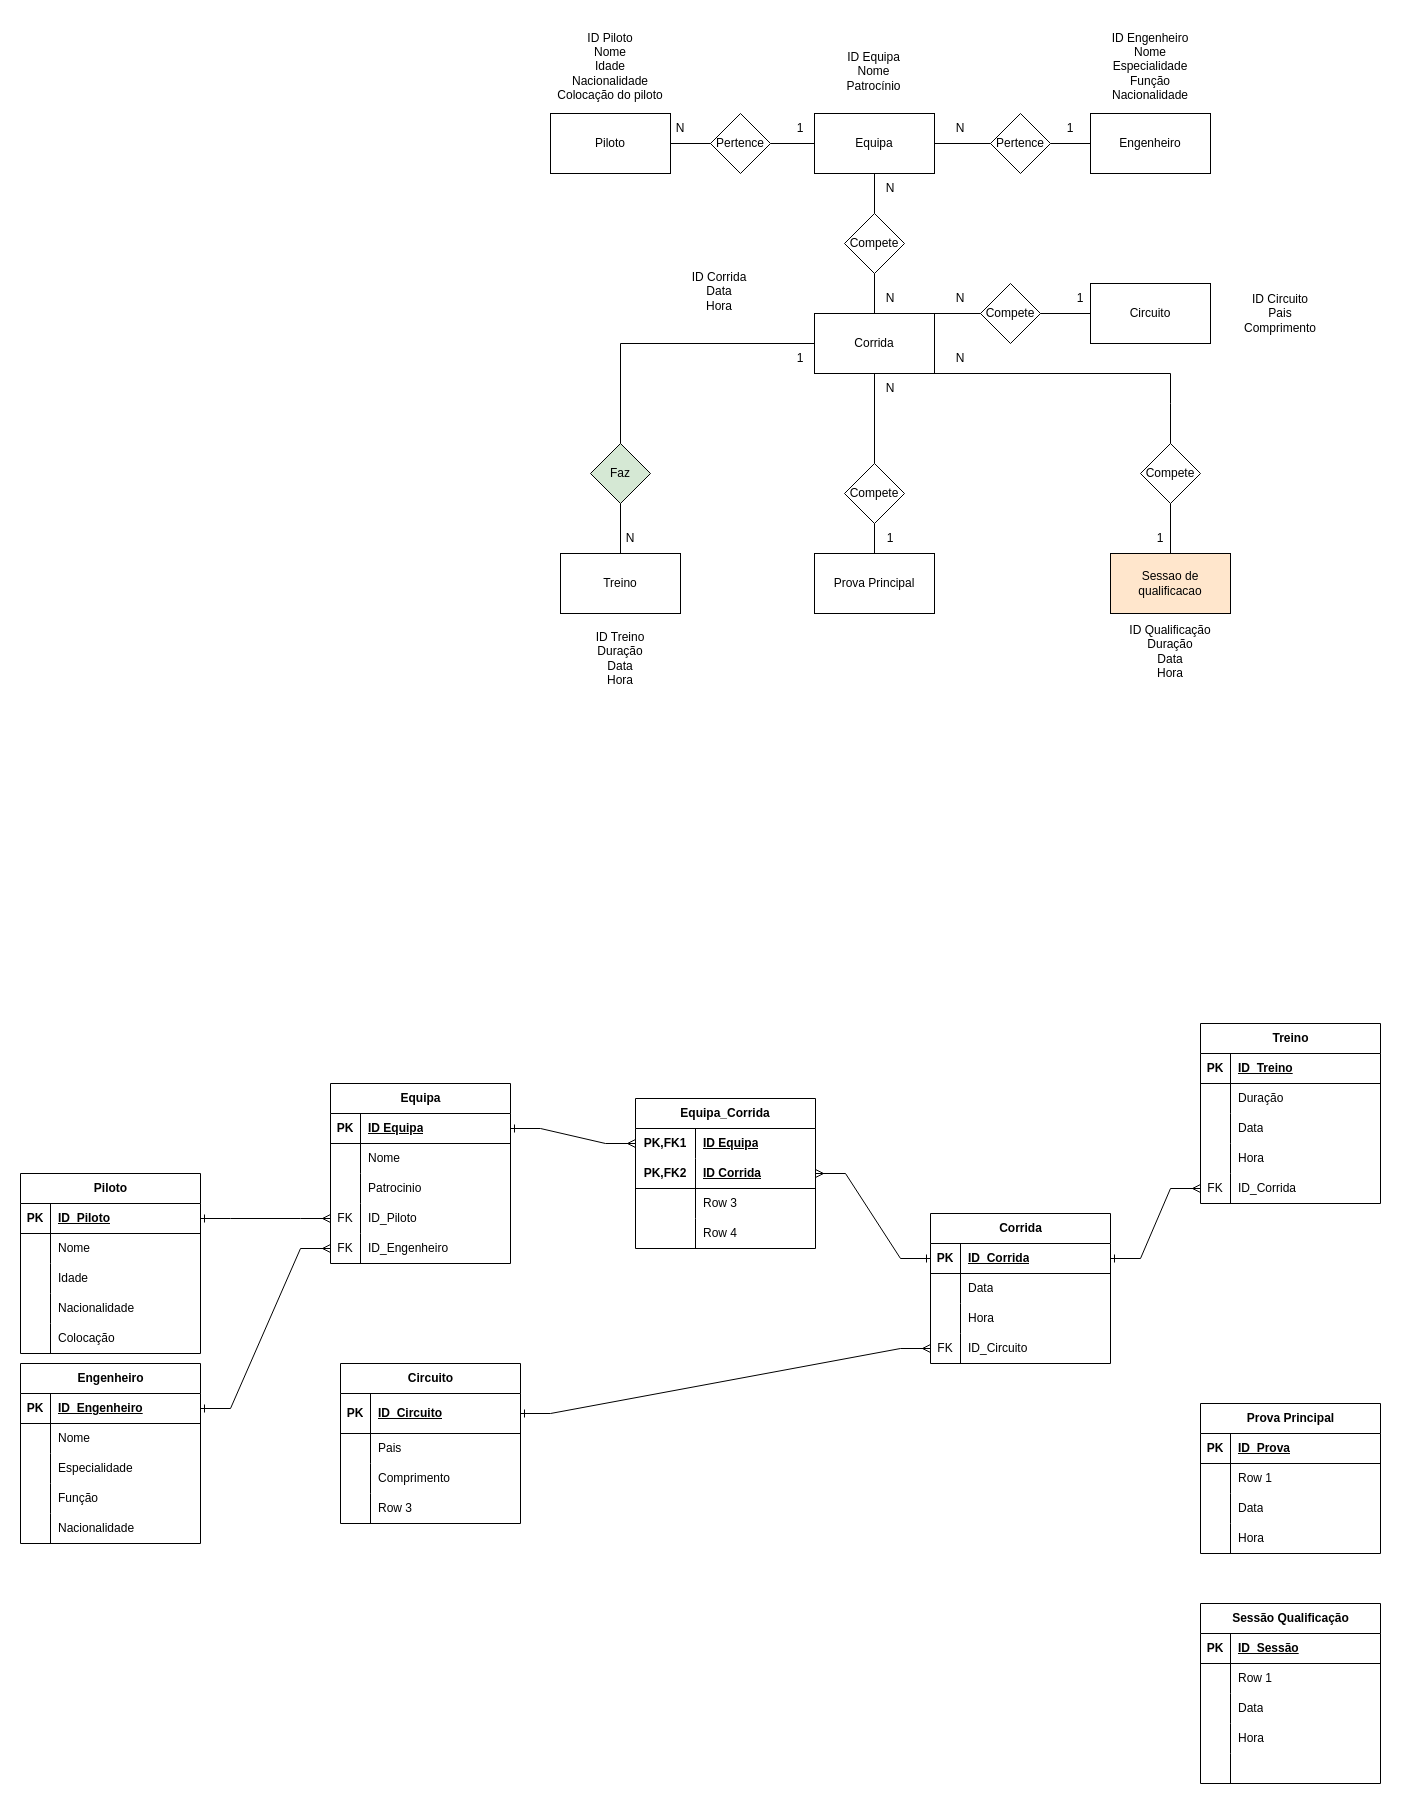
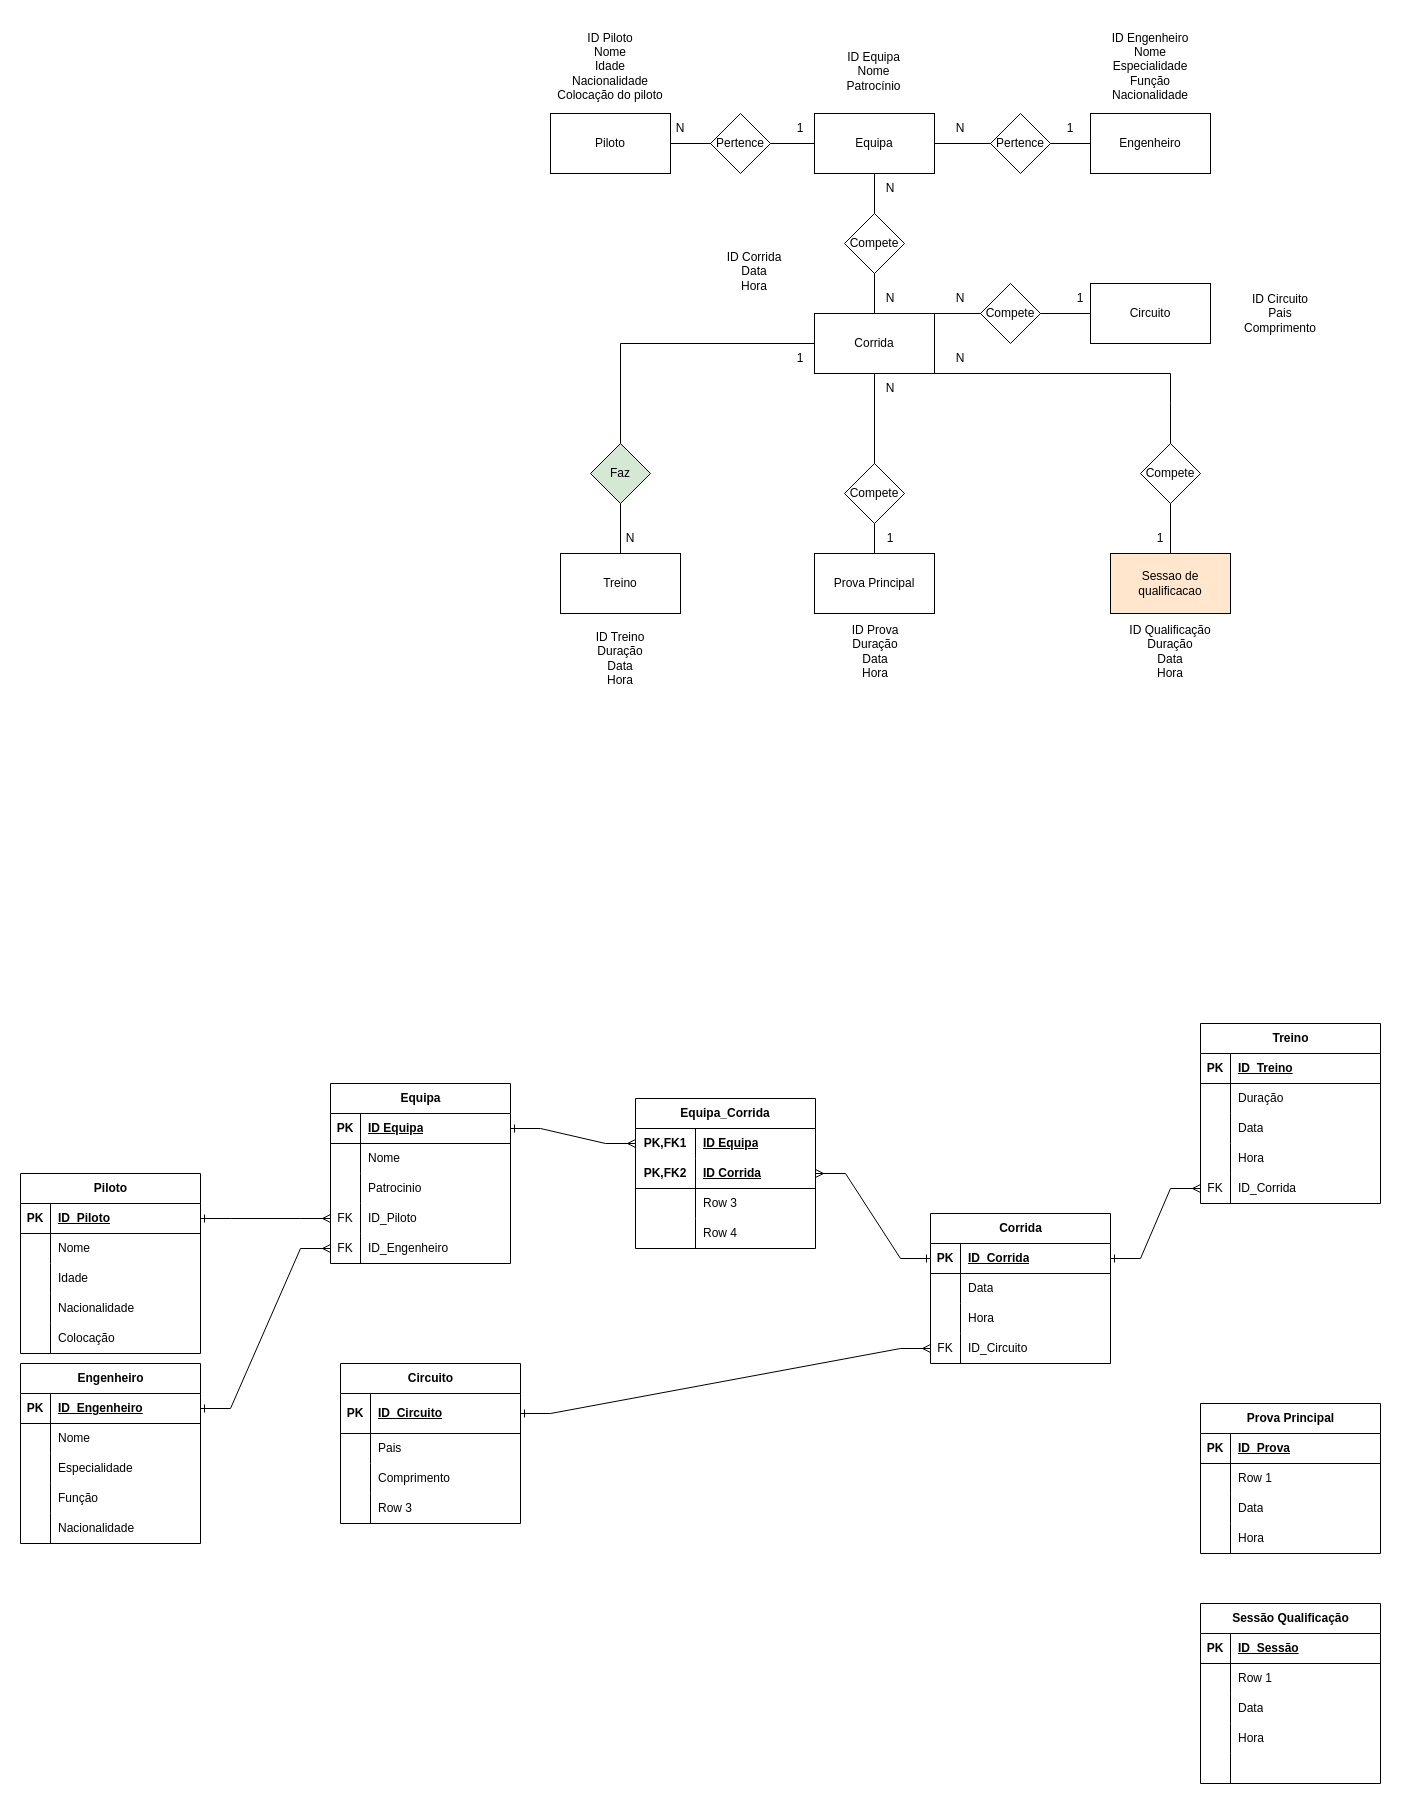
(720, 291) -> (755, 271)
none -> (876, 651)
